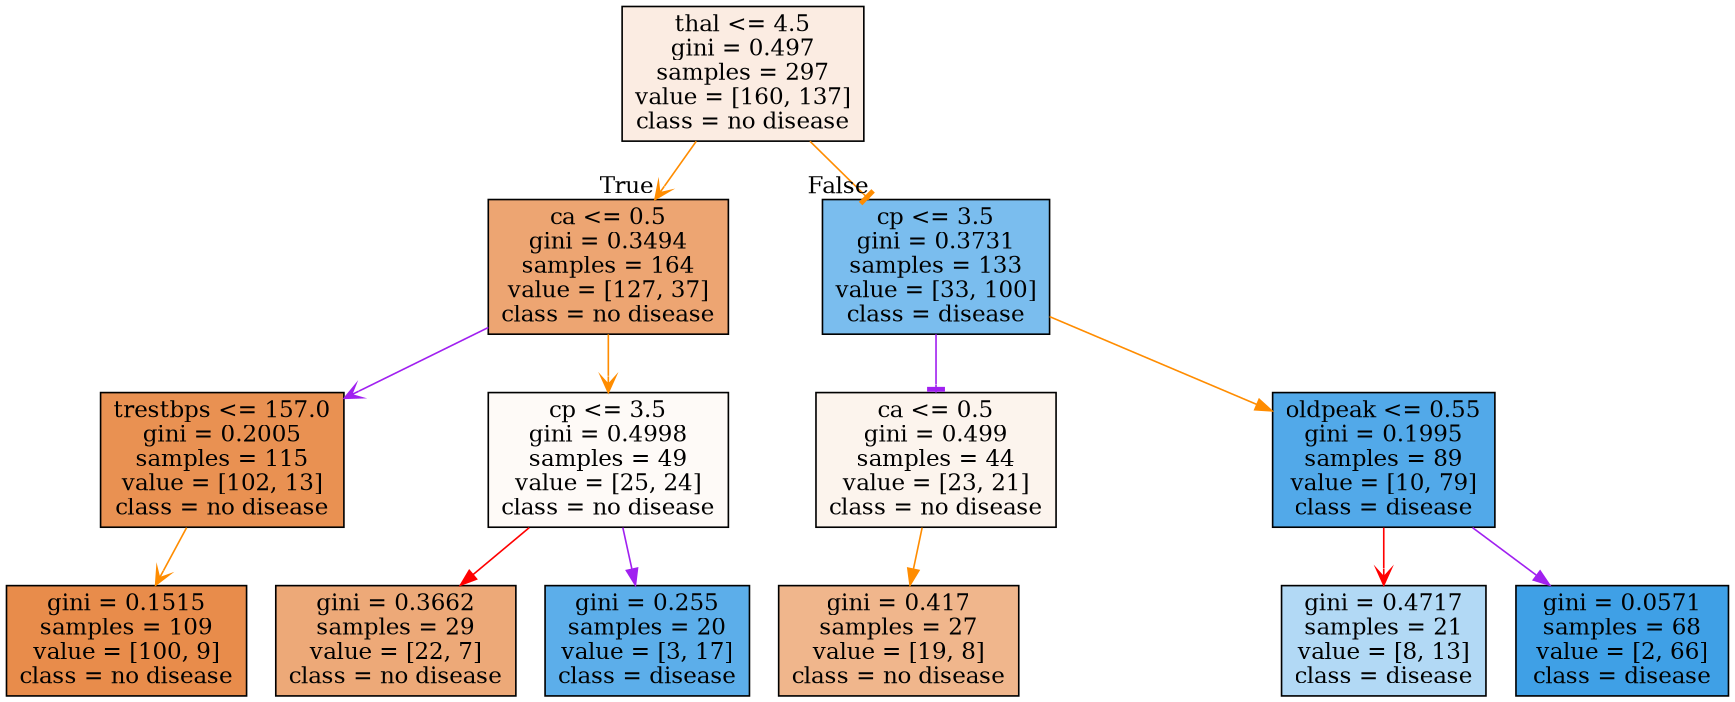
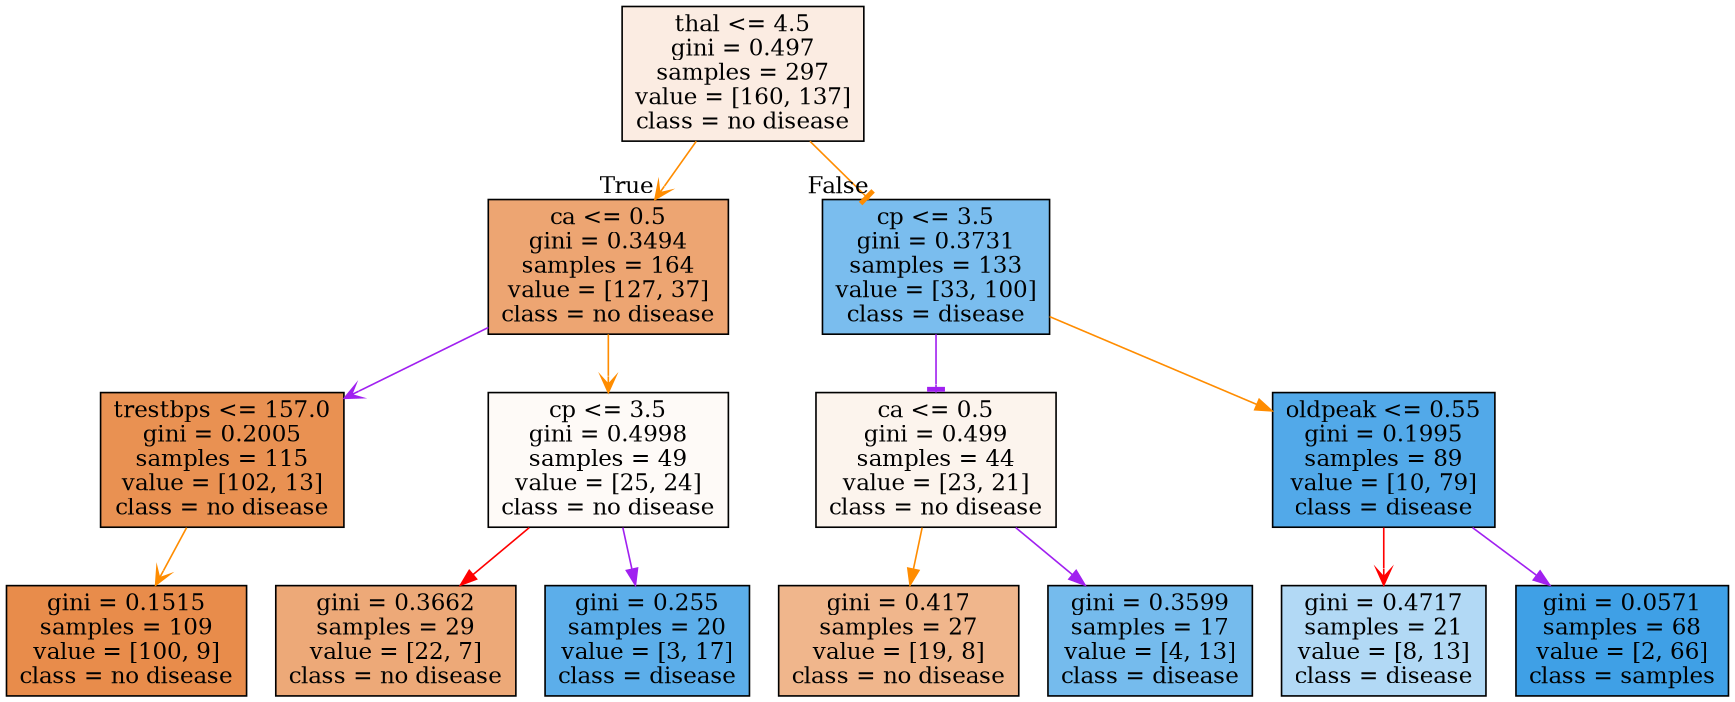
none -> (1150, 641)
(1622, 641) -> (1622, 641)
